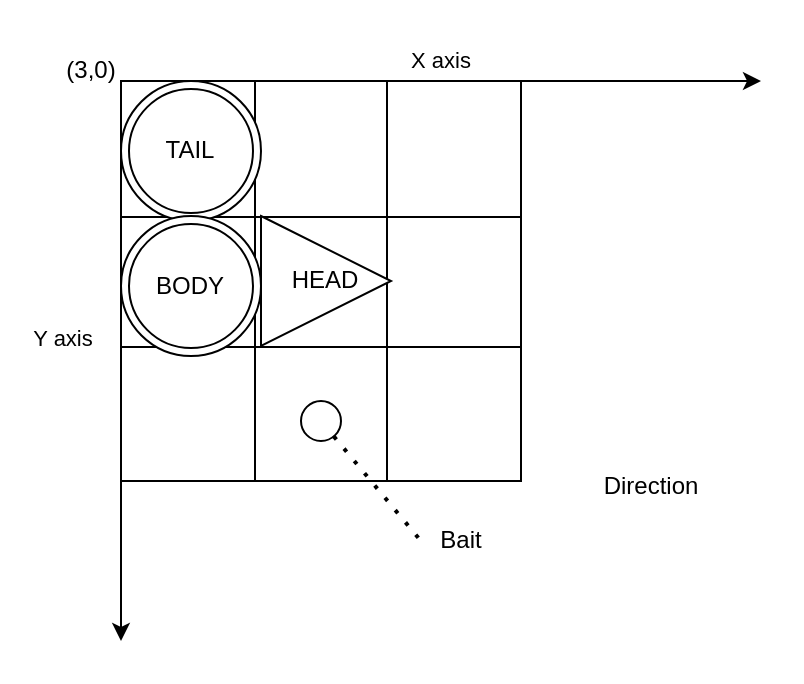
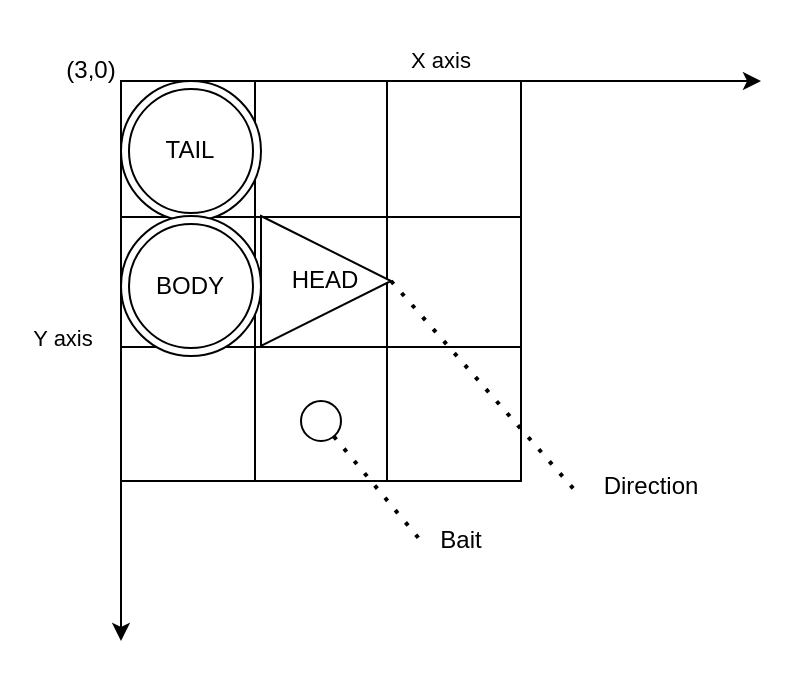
none -> (500, 405)
